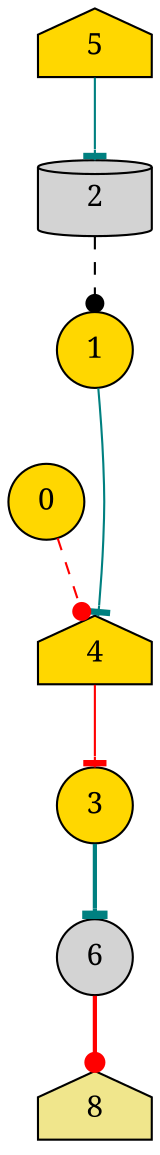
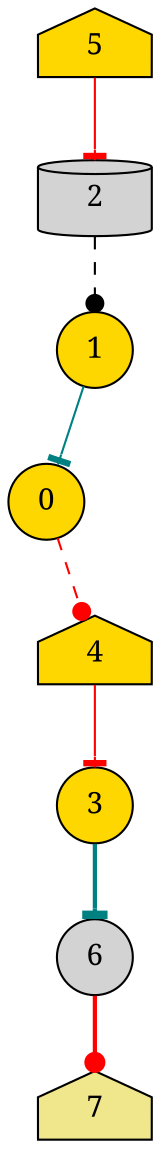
(95, 113) -> (95, 113)
(104, 497) -> (72, 420)
(95, 1109) -> (95, 1109)
